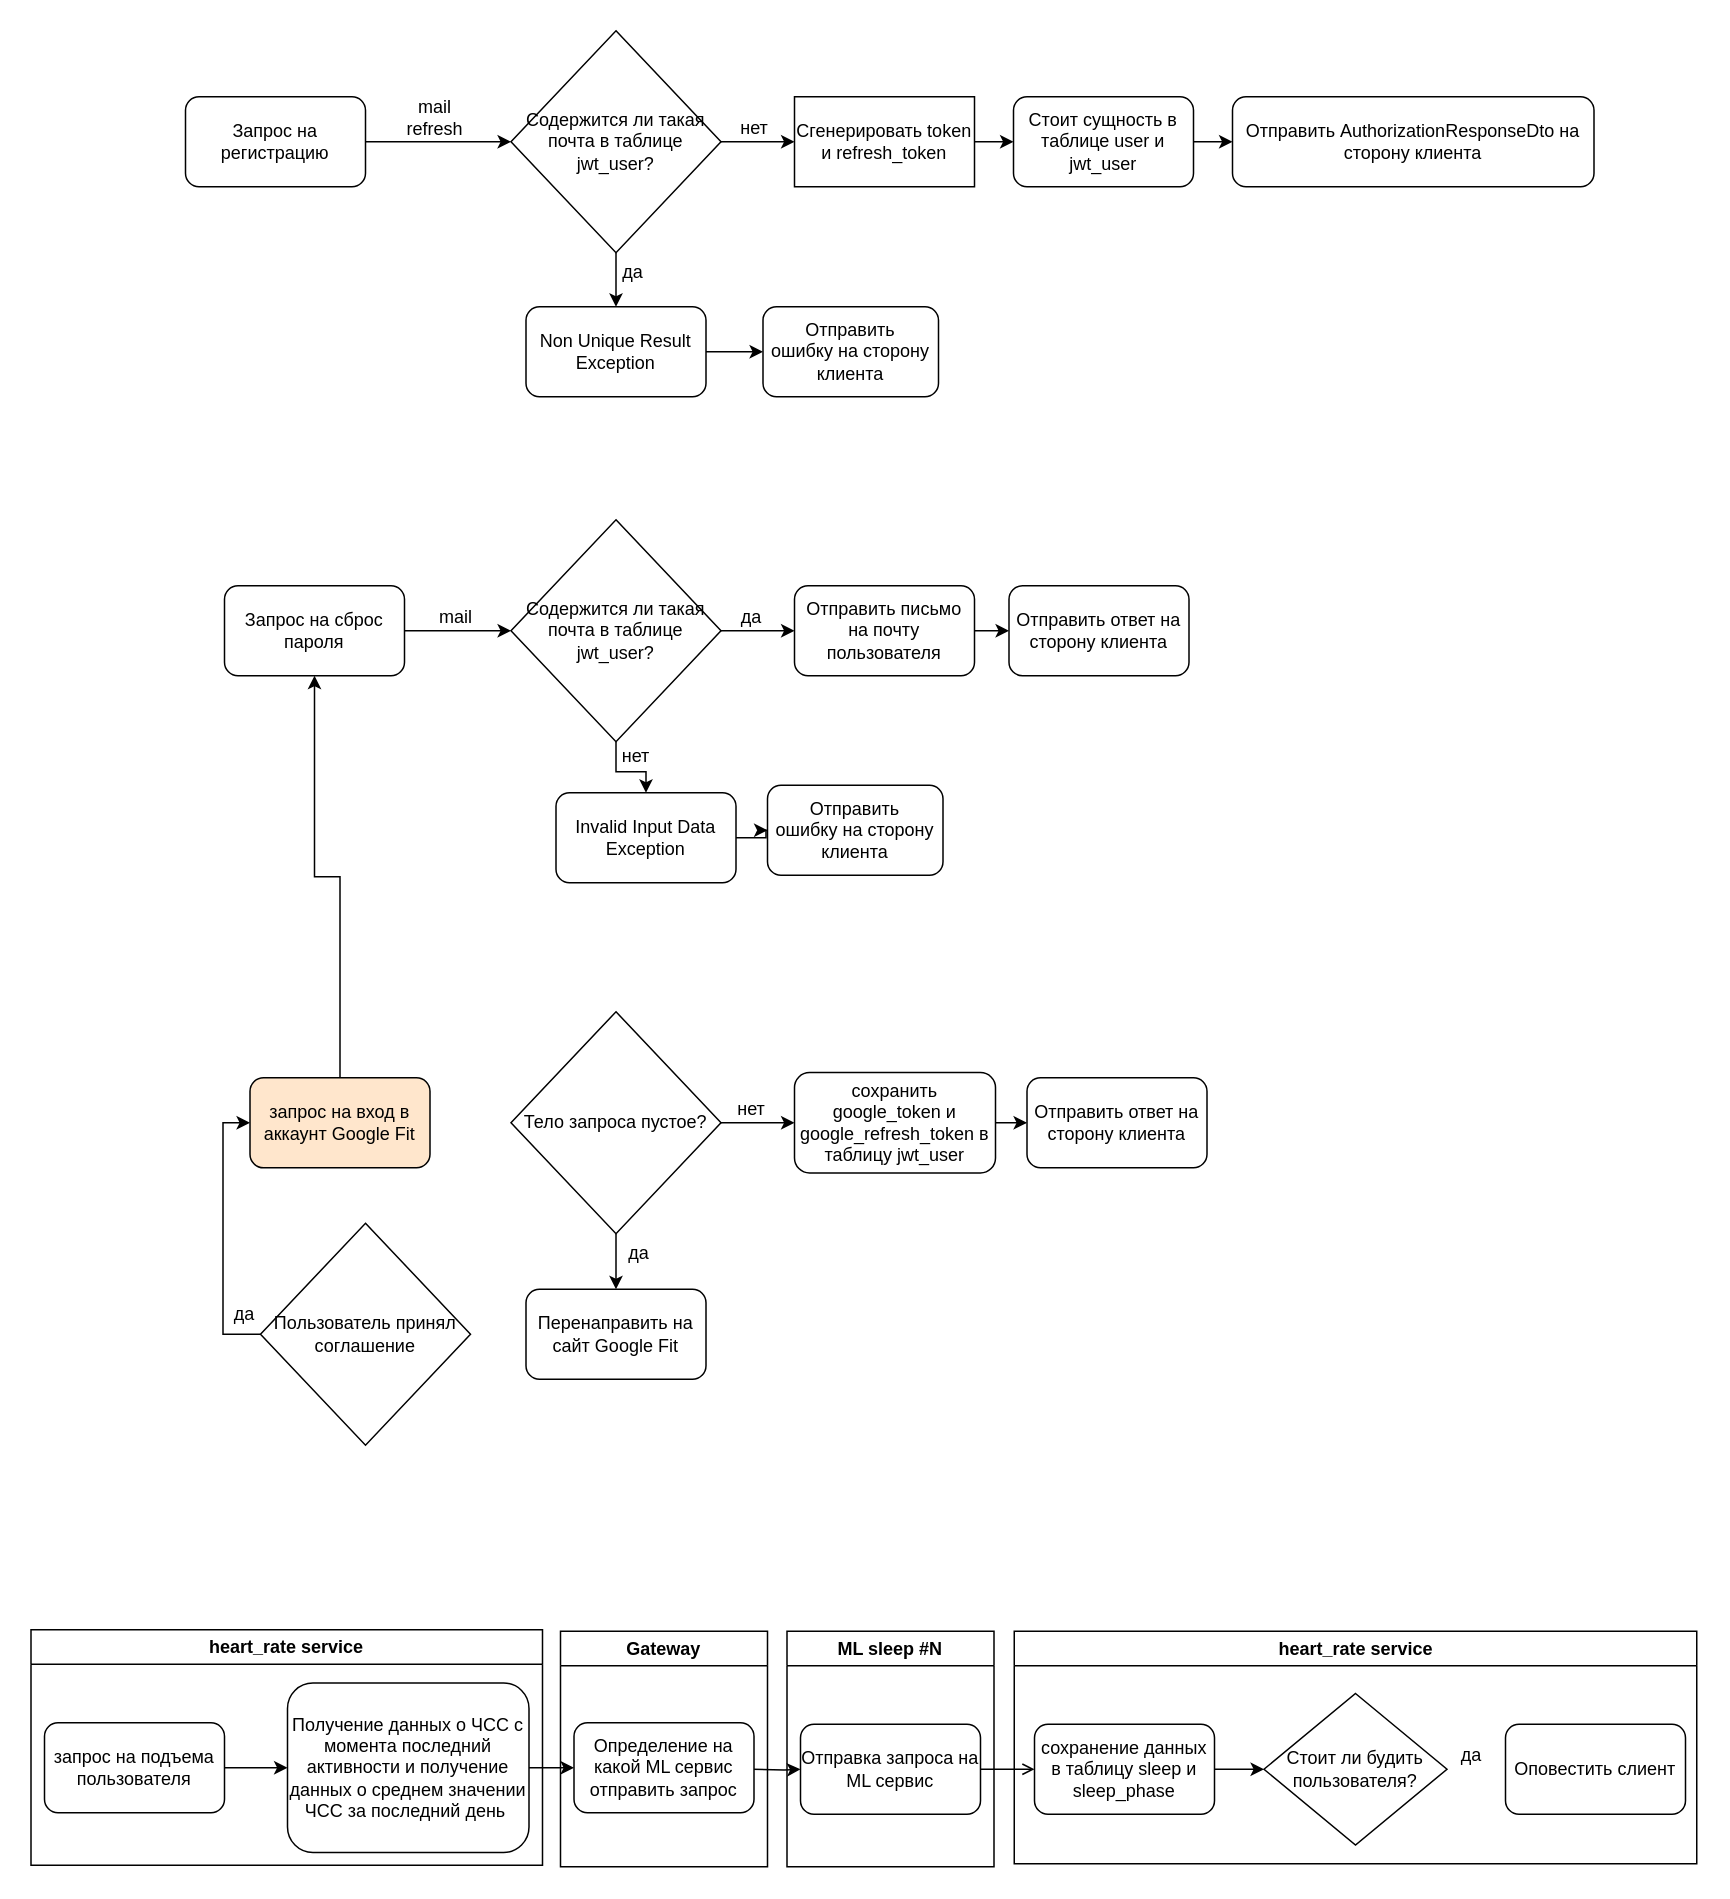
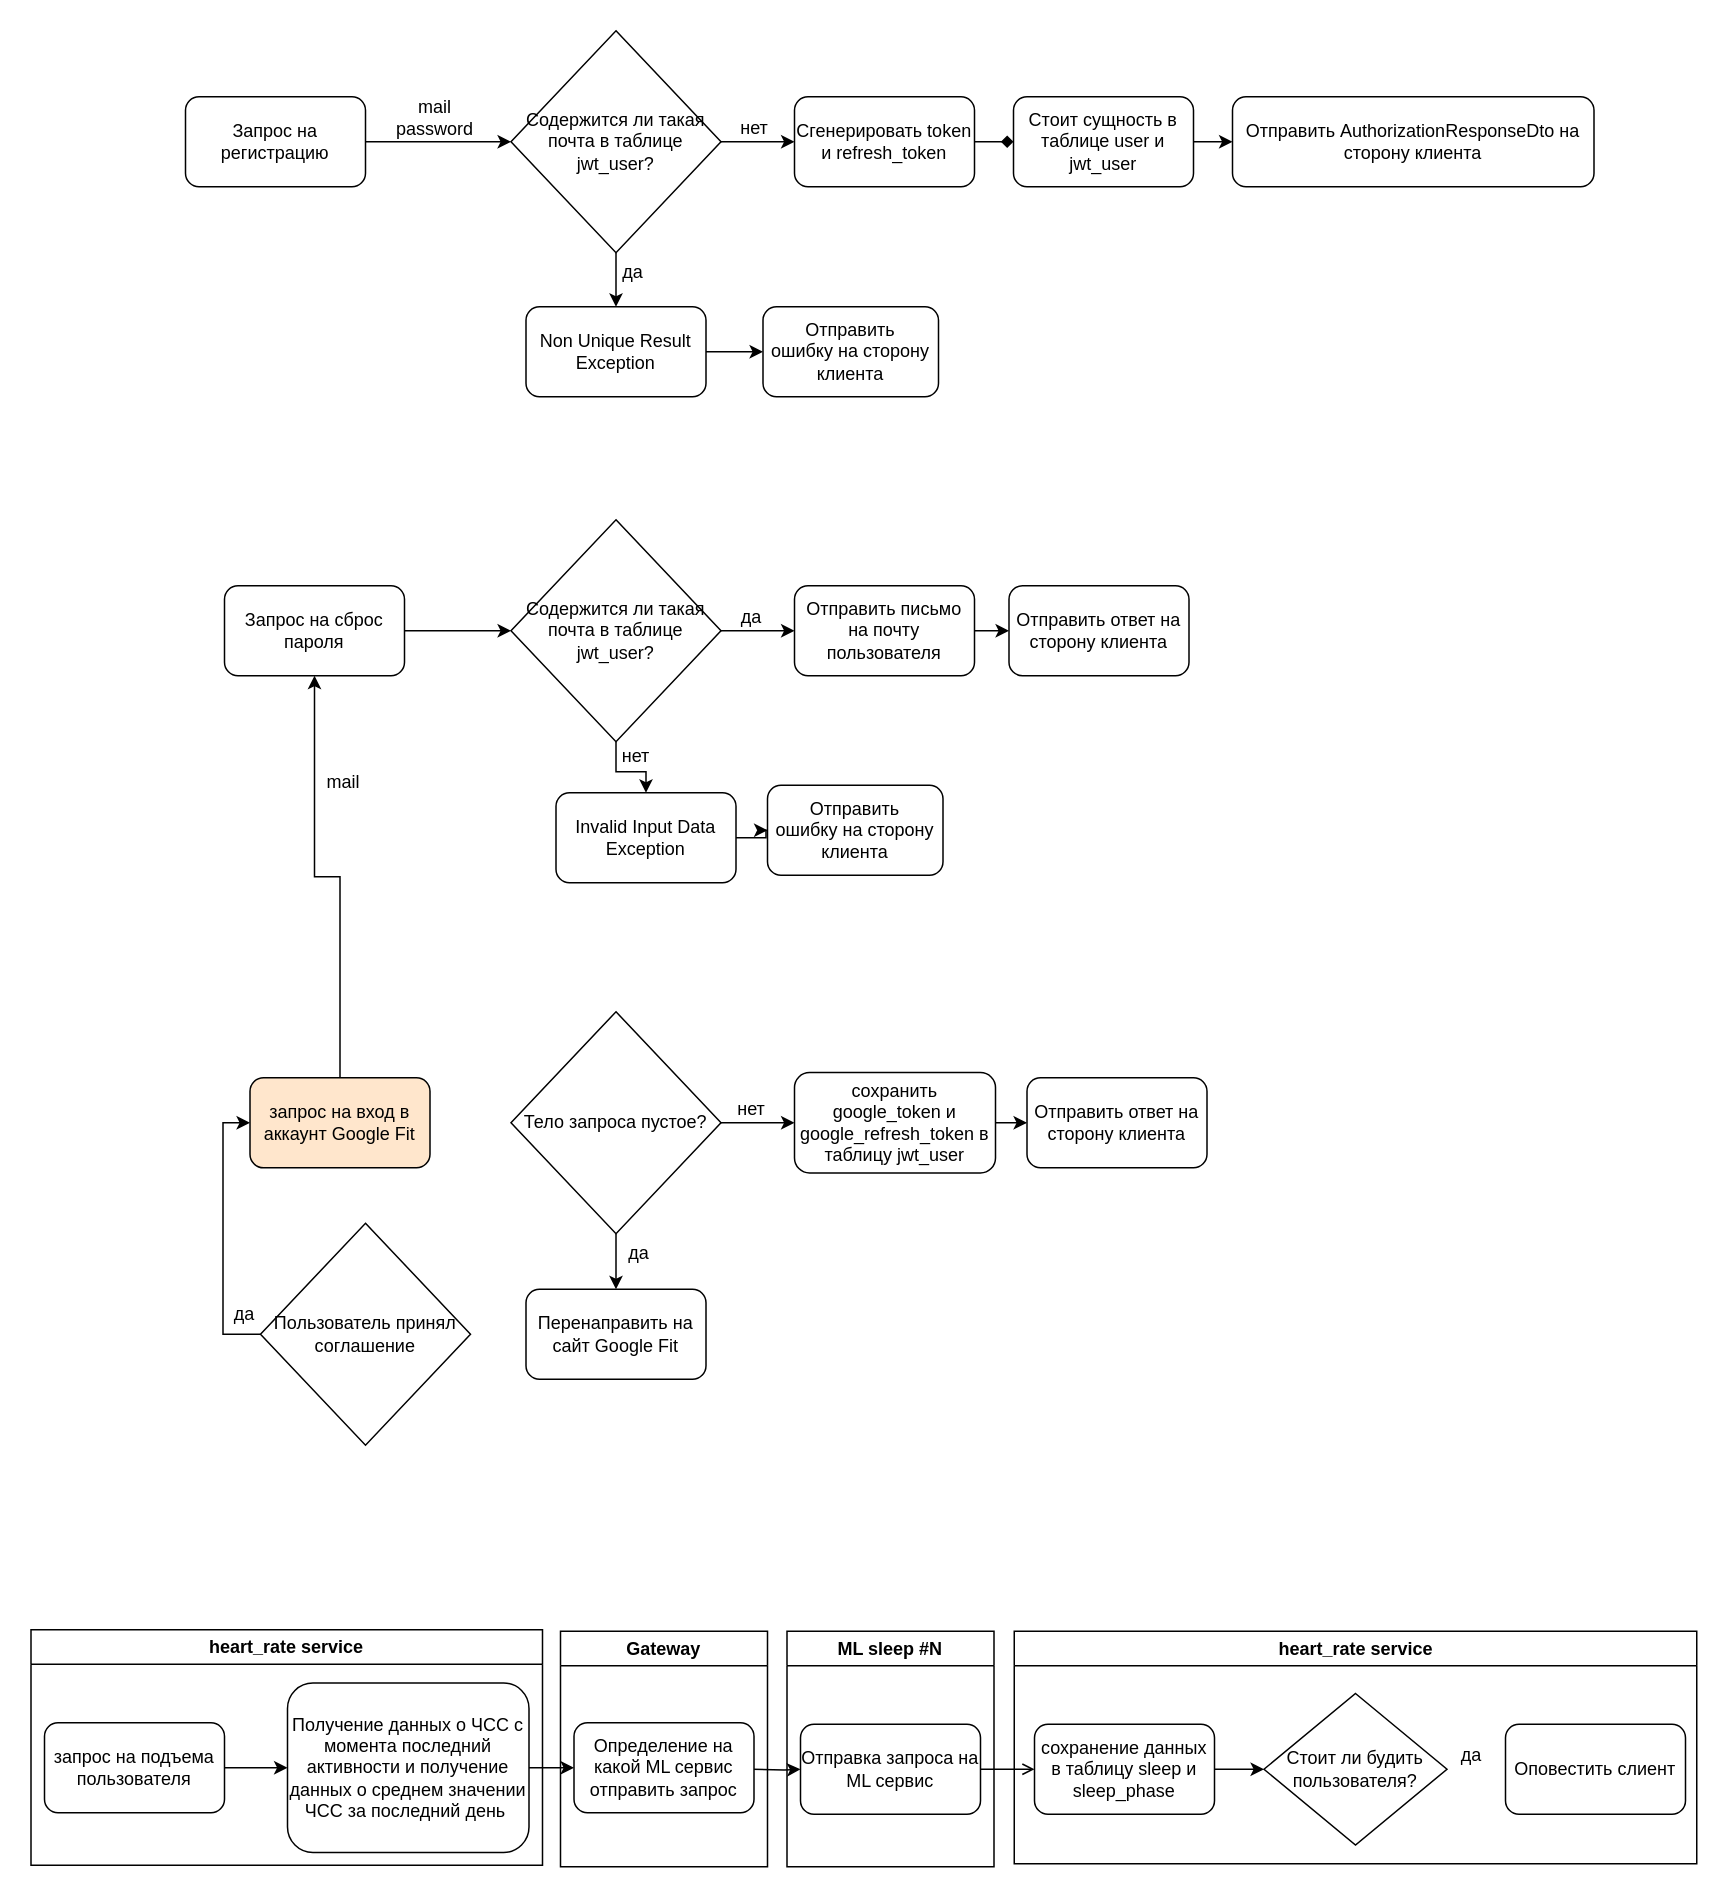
(435, 118) -> (435, 118)
(884, 142) -> (884, 142)
(1002, 142) -> (1001, 142)
(455, 617) -> (343, 782)
